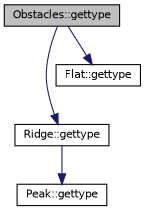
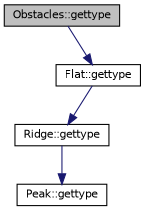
(46, 70) -> (83, 101)
